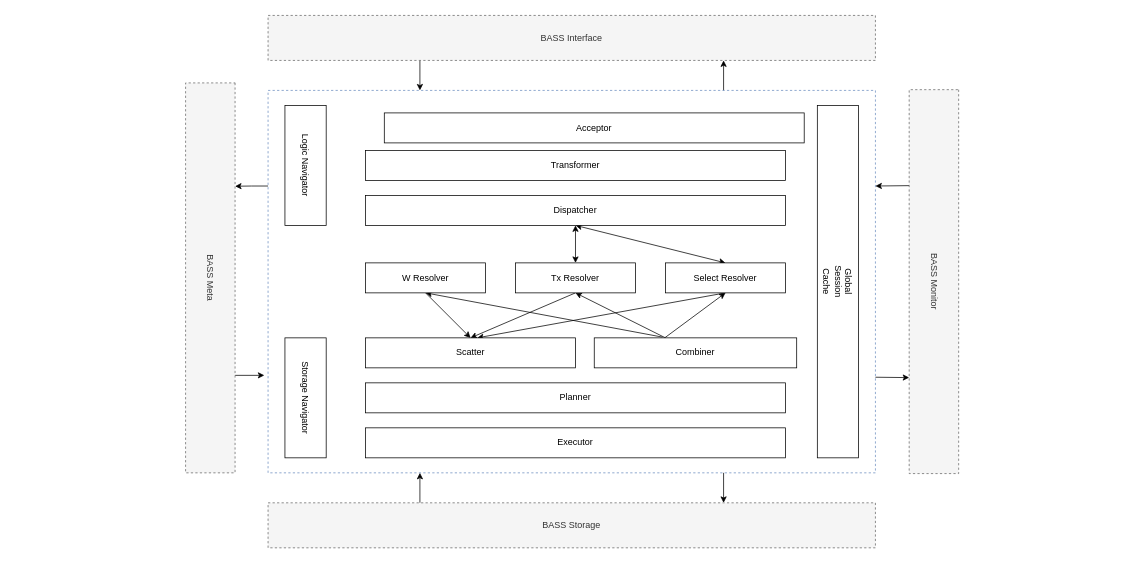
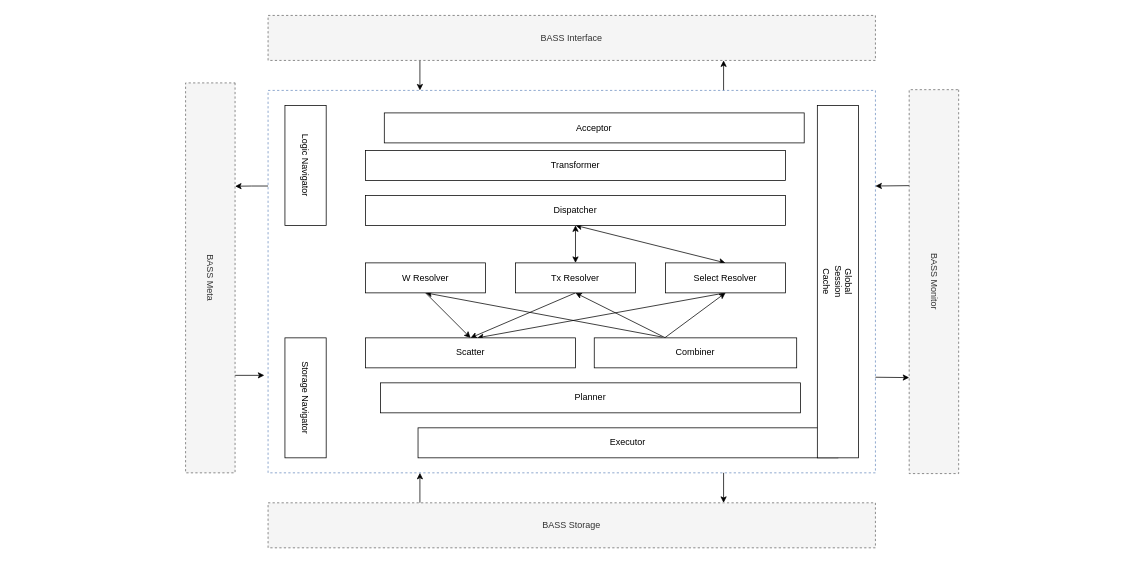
(576, 398) -> (591, 398)
(576, 443) -> (628, 443)
